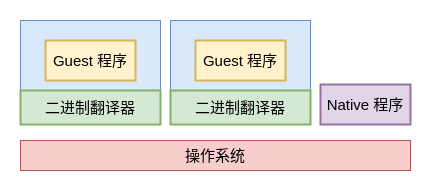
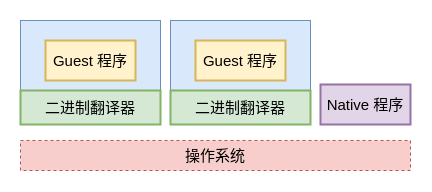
(216, 156) -> (216, 156)
